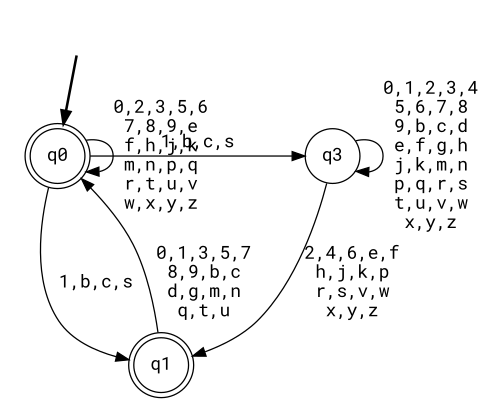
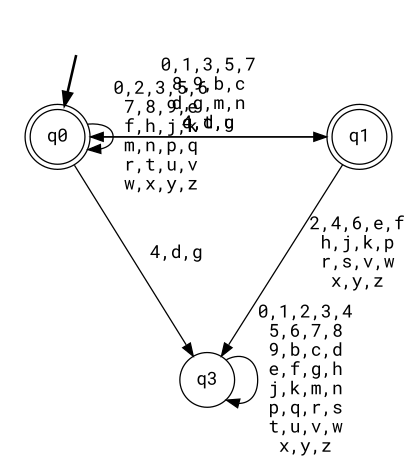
(198, 143) -> (177, 253)
(96, 283) -> (209, 123)
(286, 283) -> (286, 255)
